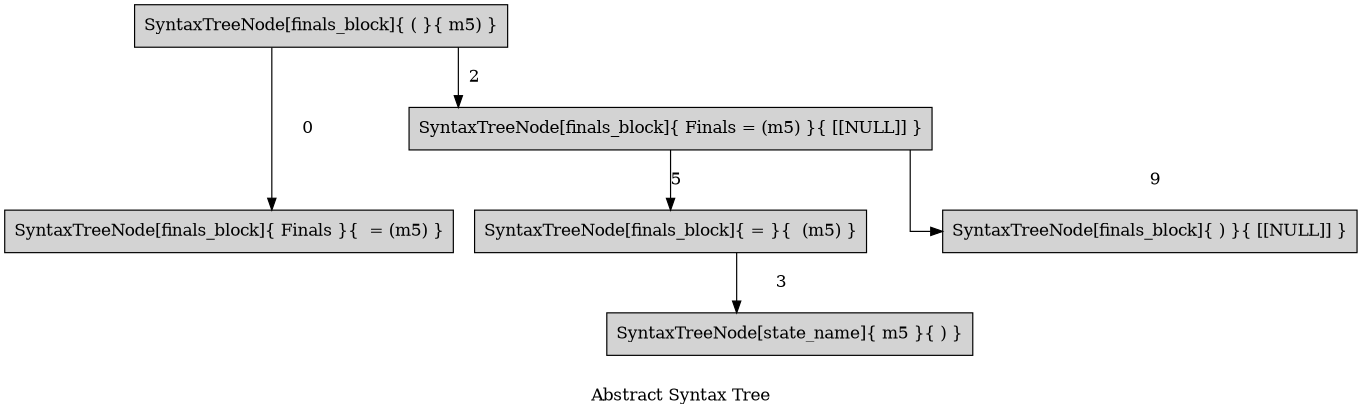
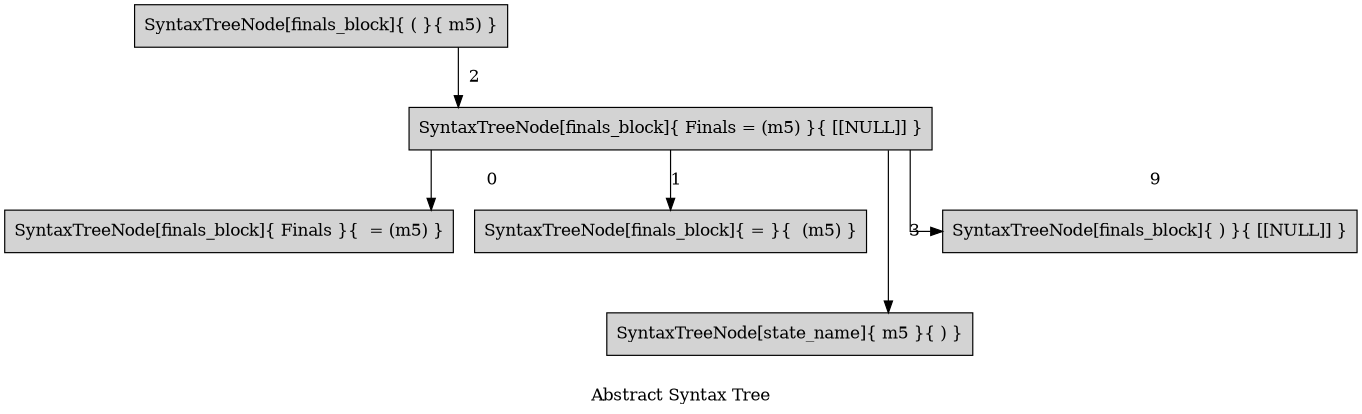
(272, 123) -> (431, 174)
(676, 180) -> (676, 180)
(737, 277) -> (888, 226)
